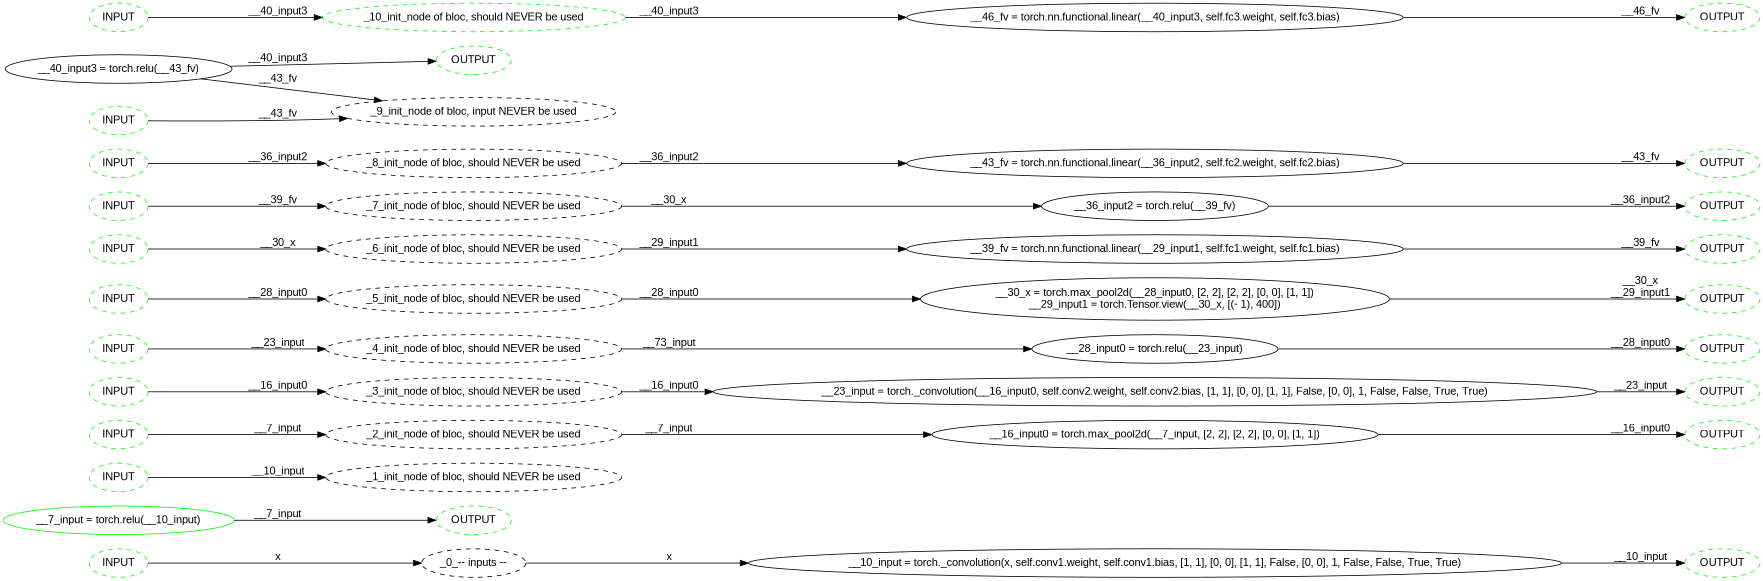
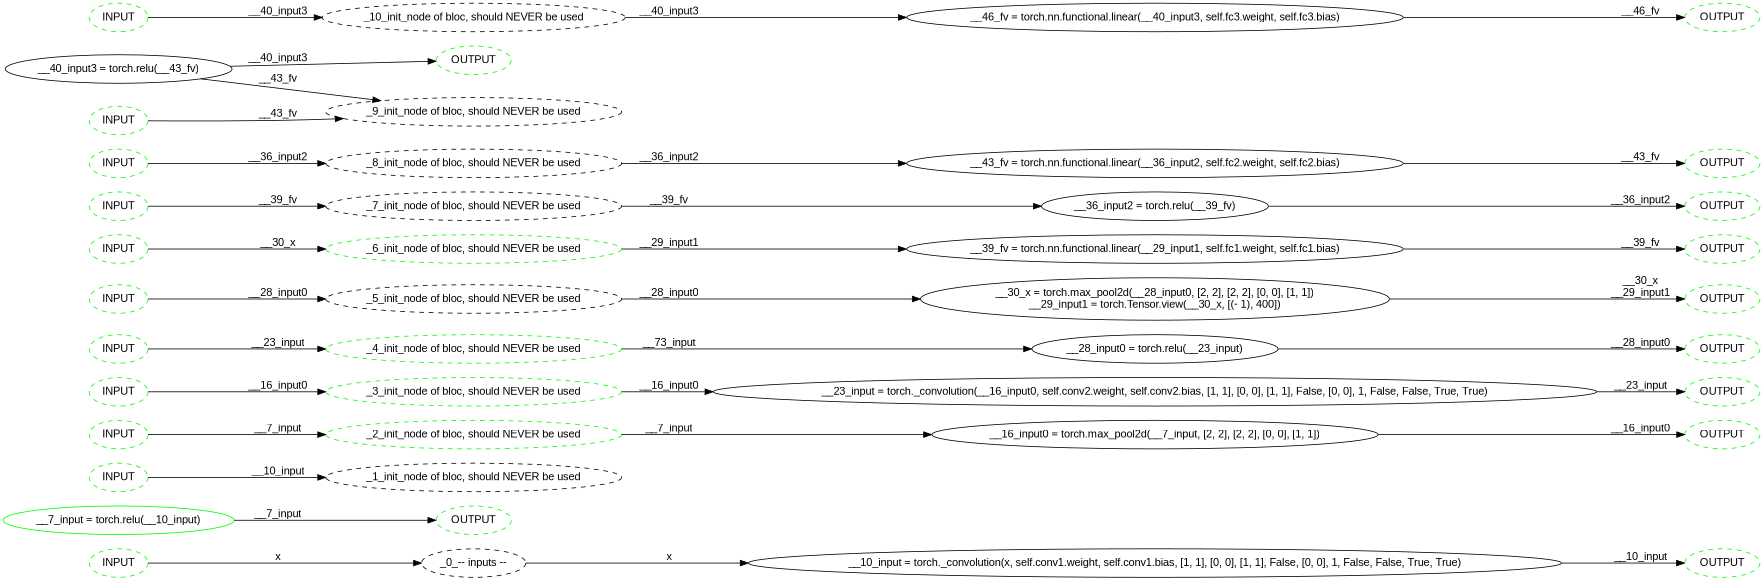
(474, 17) -> (474, 17)
(474, 112) -> (474, 112)
(669, 200) -> (669, 200)
(474, 249) -> (474, 249)
(474, 349) -> (474, 349)
(474, 392) -> (474, 392)
(474, 435) -> (474, 435)
